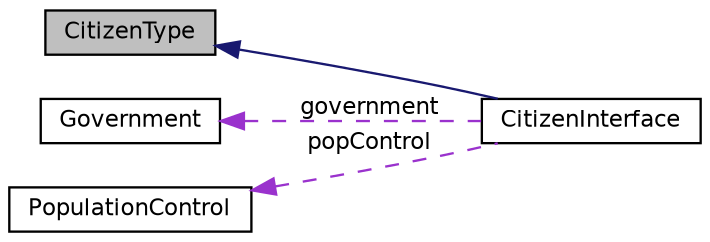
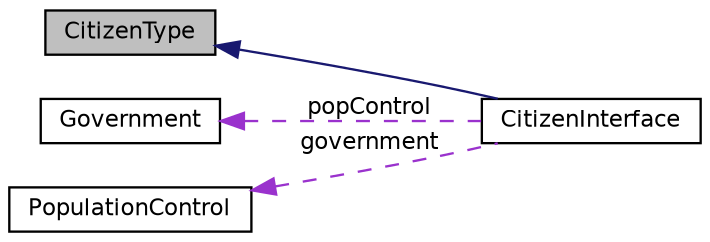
(367, 108) -> (367, 108)
(367, 143) -> (367, 143)
